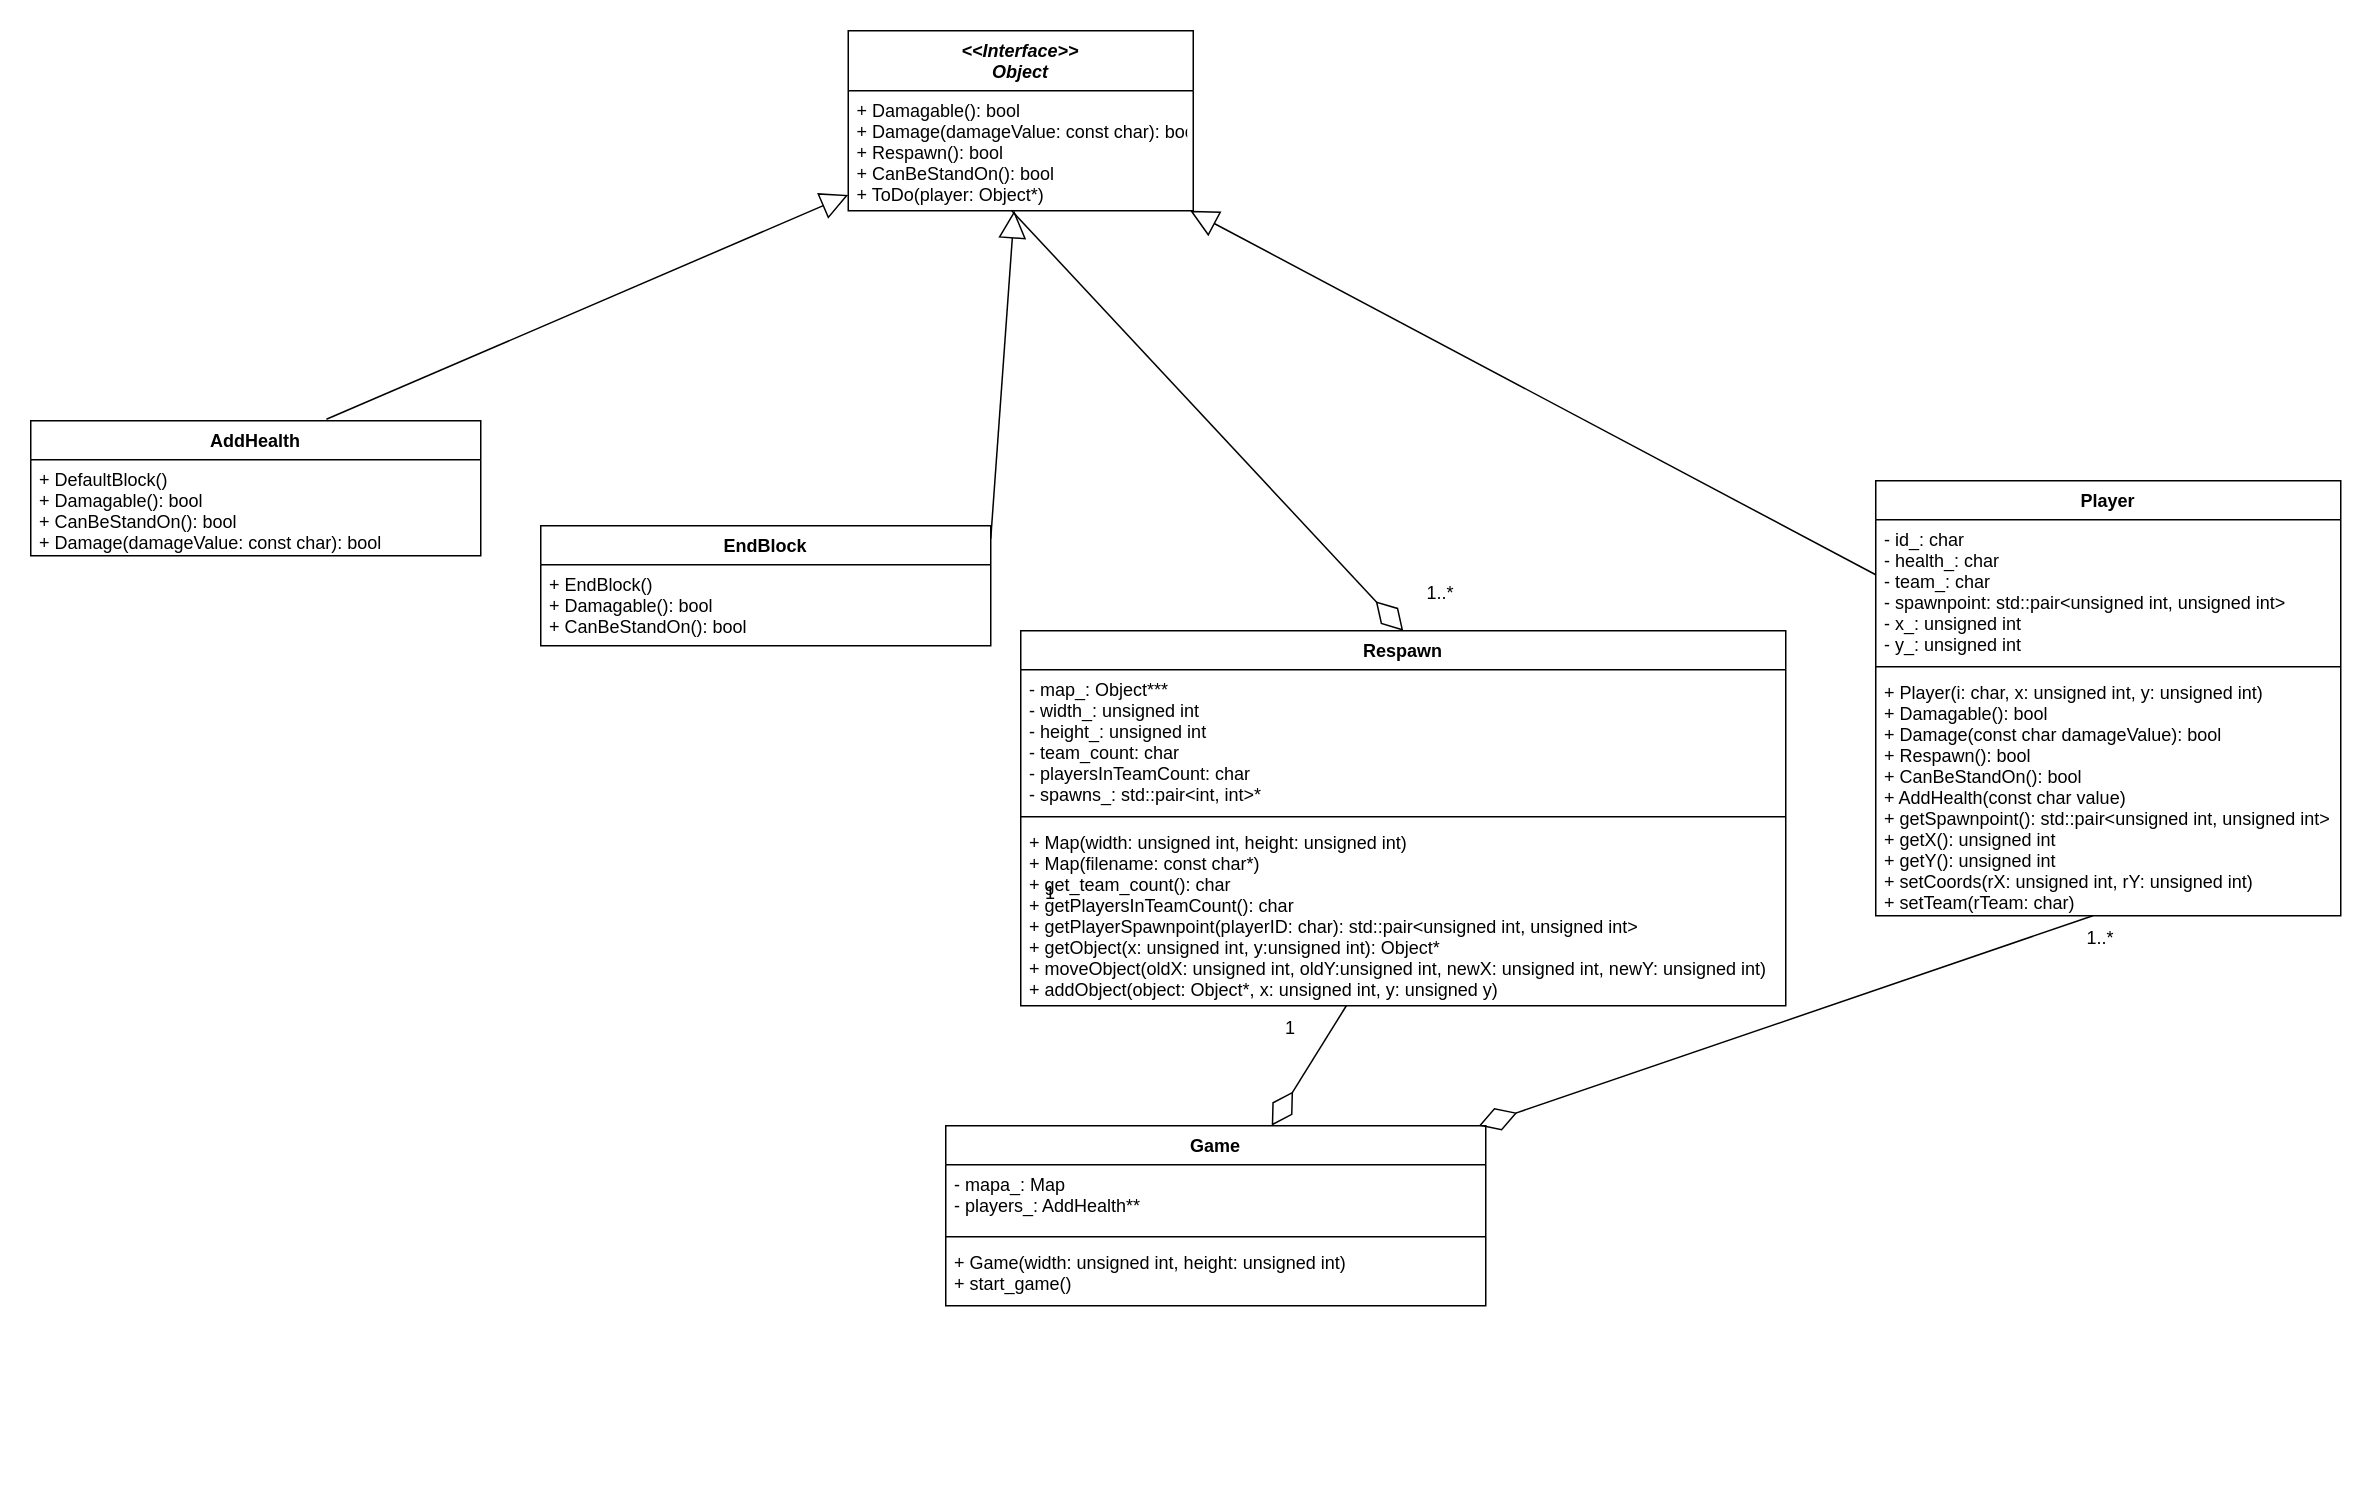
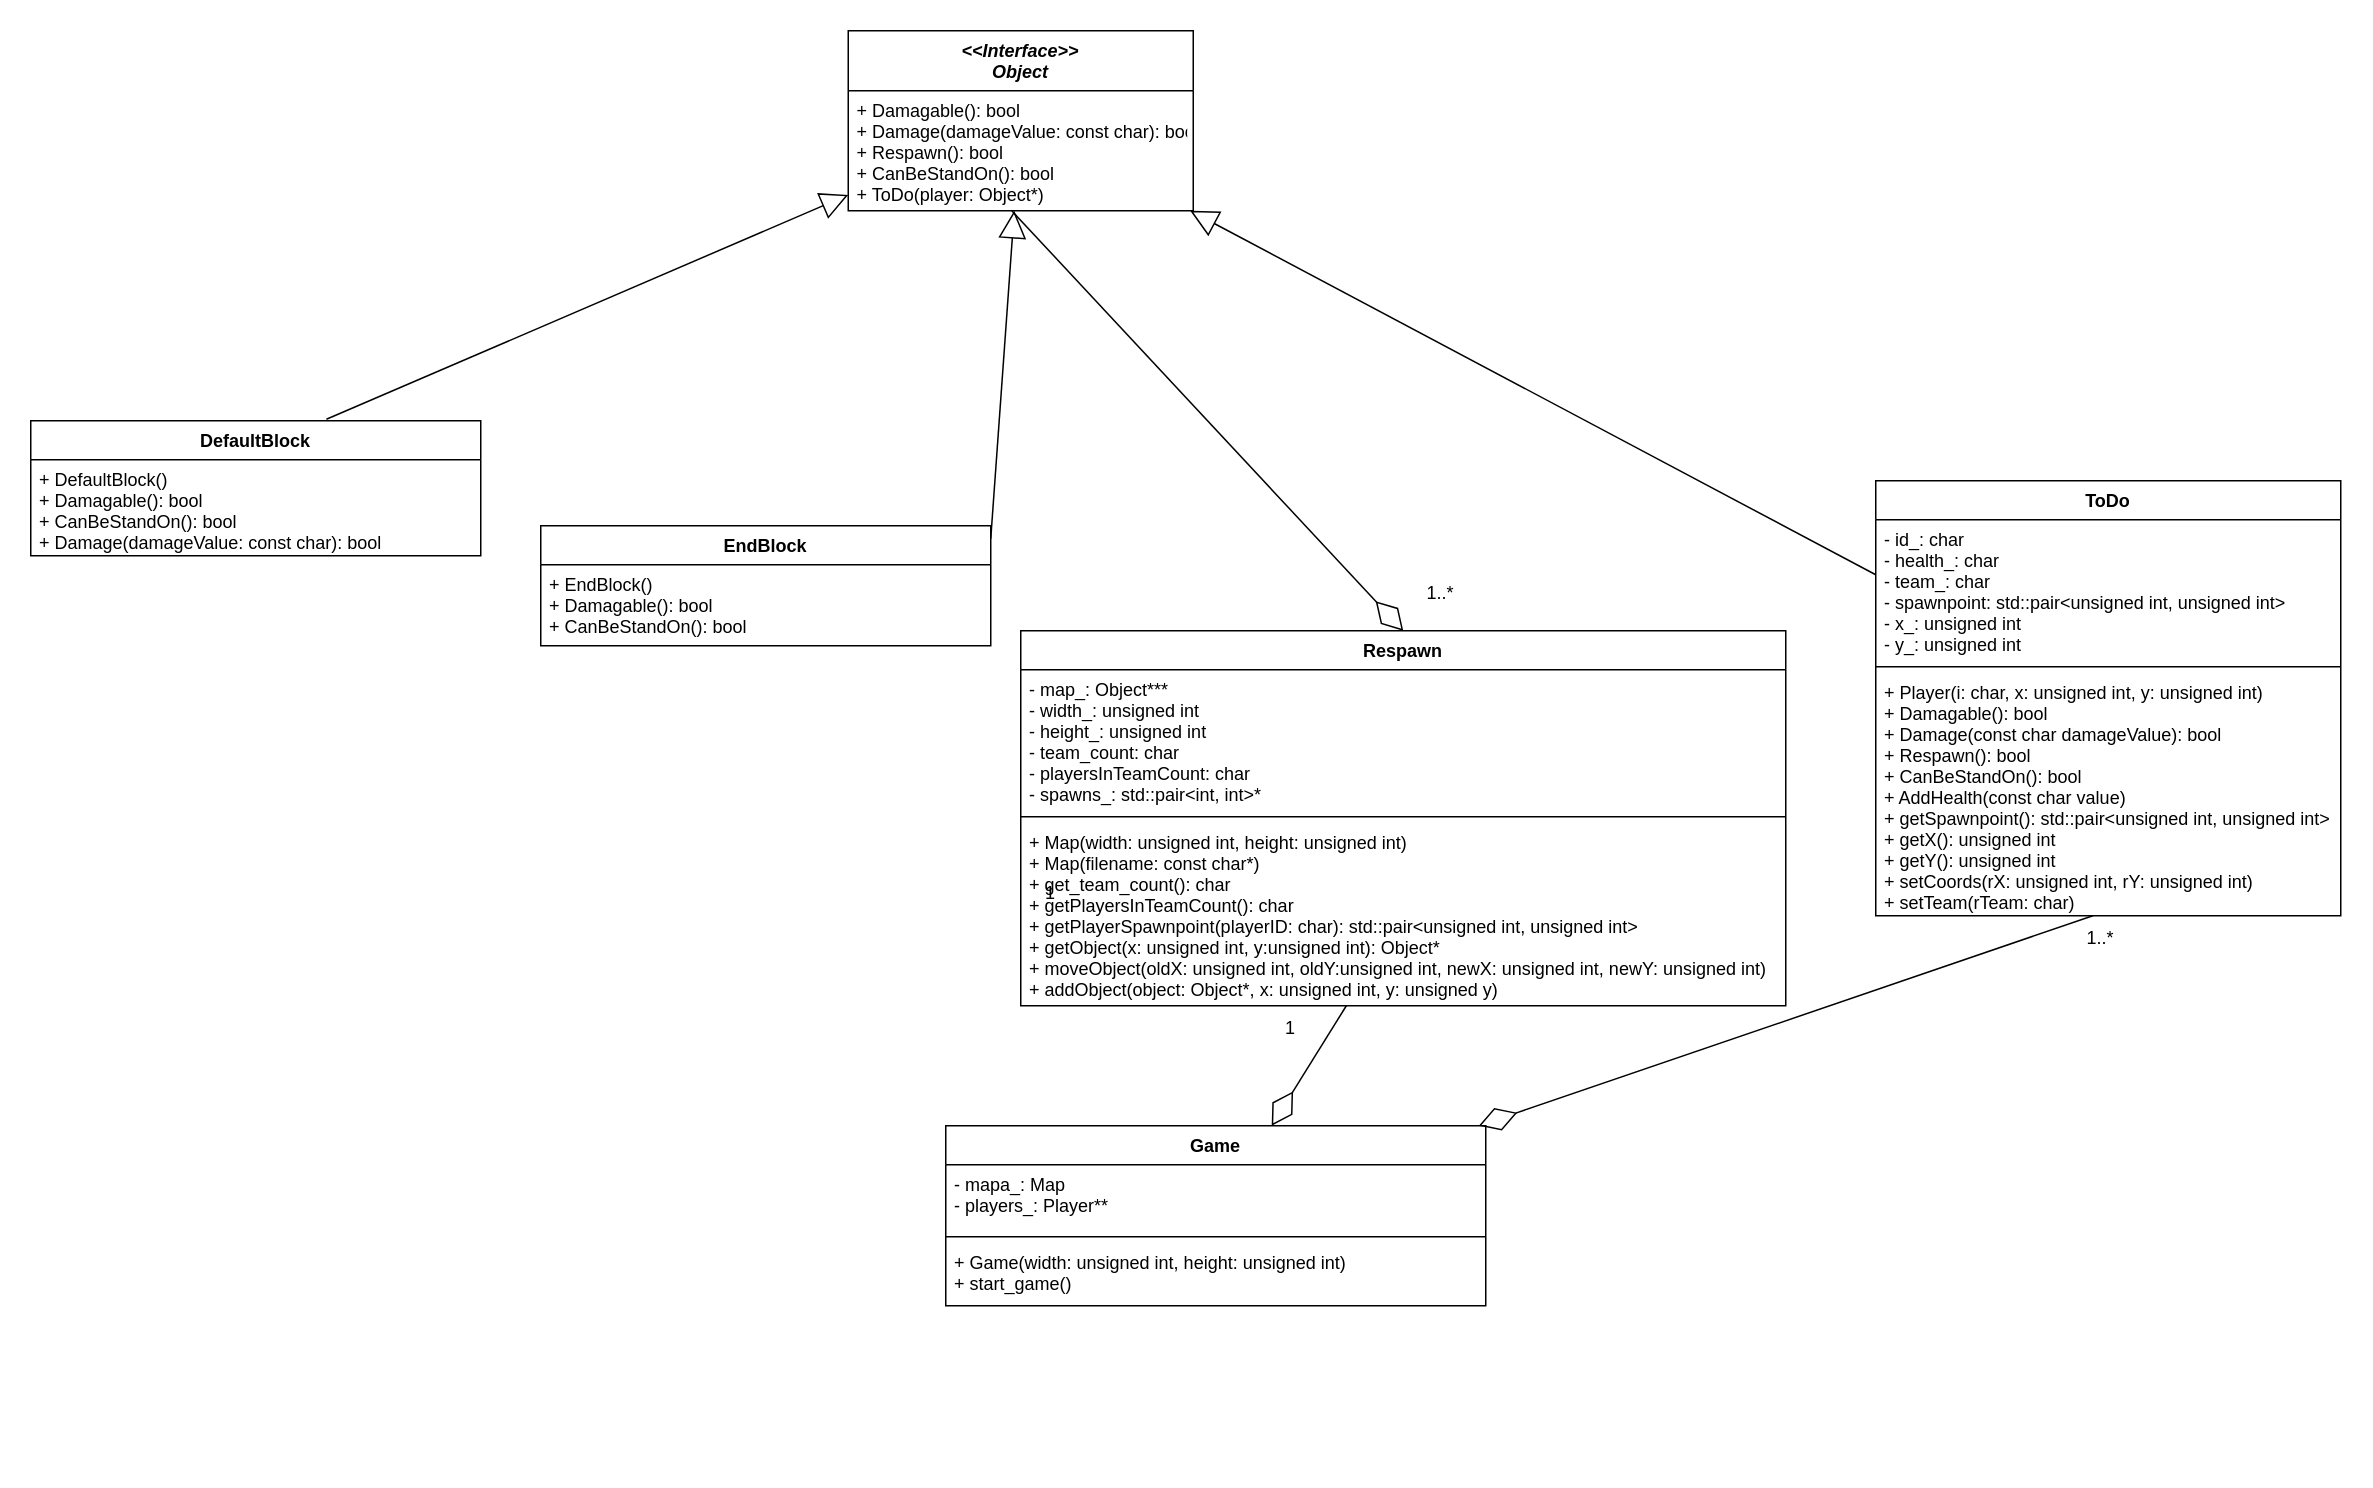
(255, 441) -> (255, 441)
(2108, 501) -> (2108, 501)
(1007, 1185) -> (1007, 1185)
